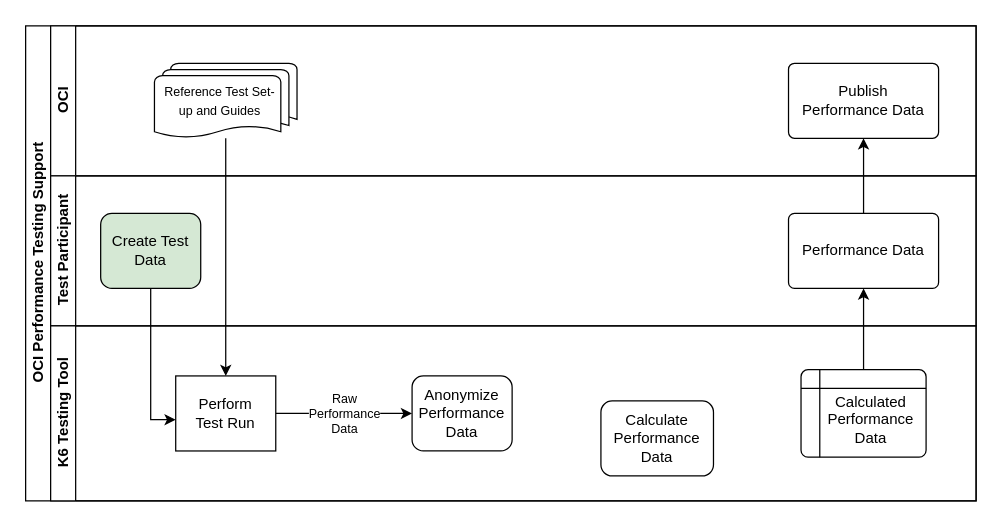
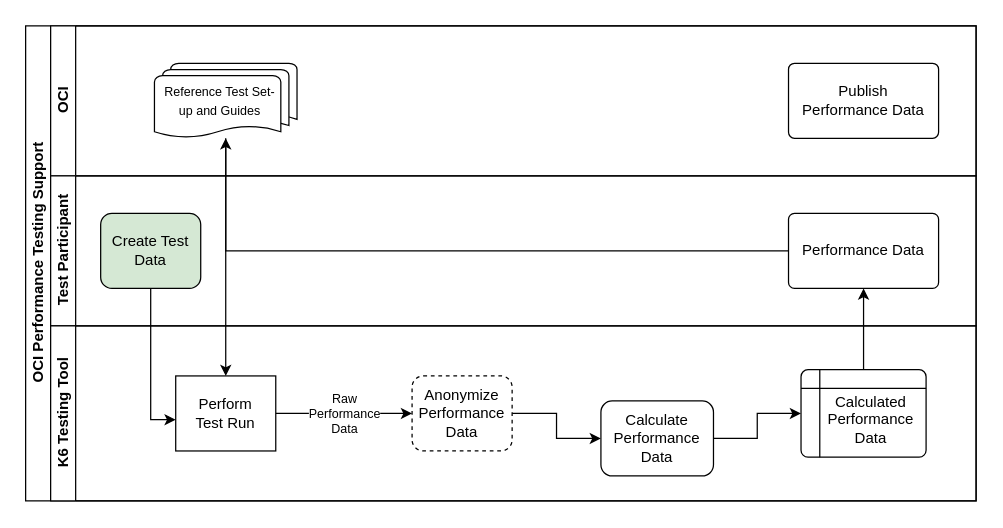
(863, 180) -> (508, 251)
(462, 413) -> (462, 413)
none -> (556, 421)
none -> (757, 430)
